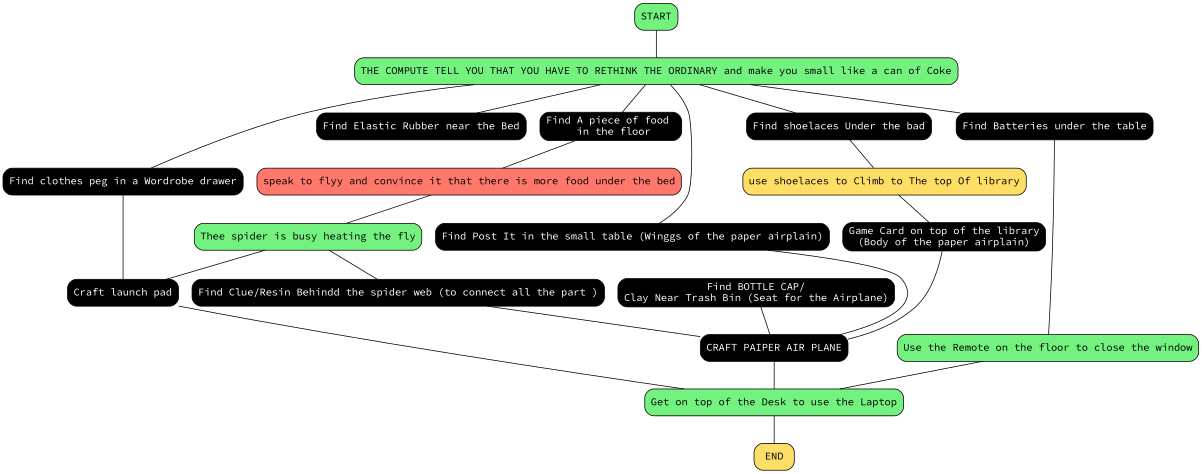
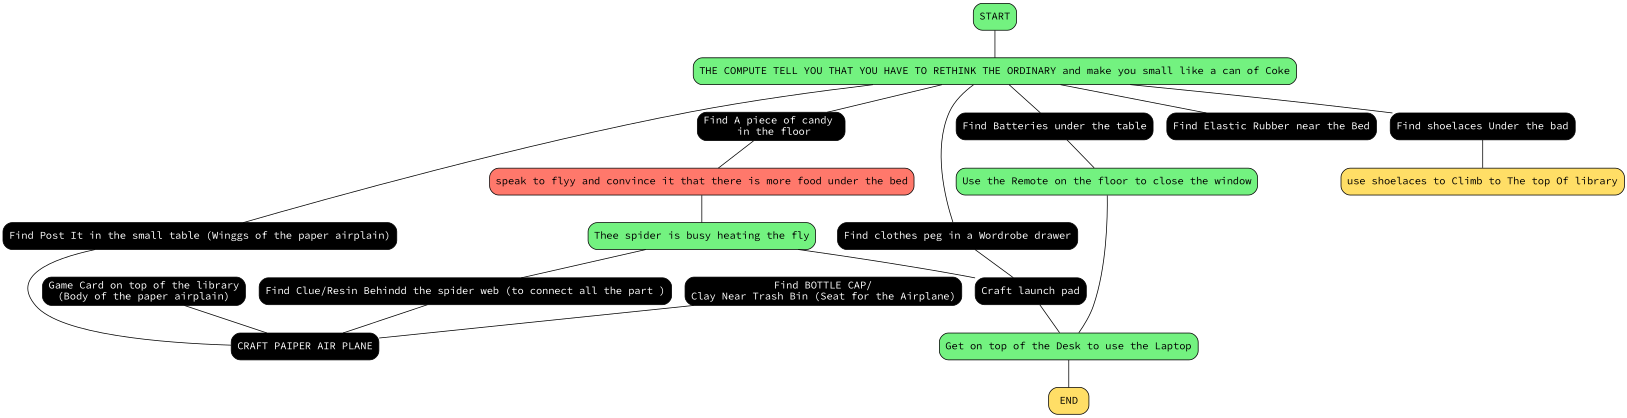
(611, 126) -> (771, 126)
(914, 209) -> none
(774, 375) -> none
